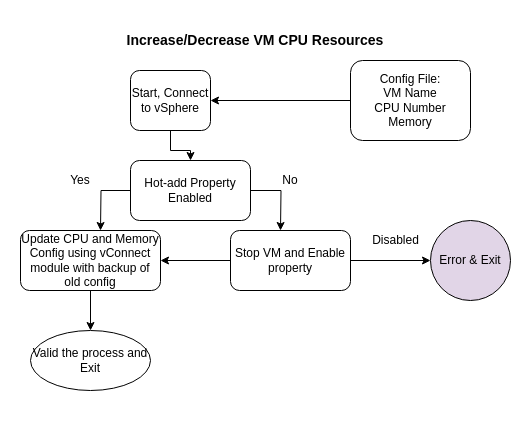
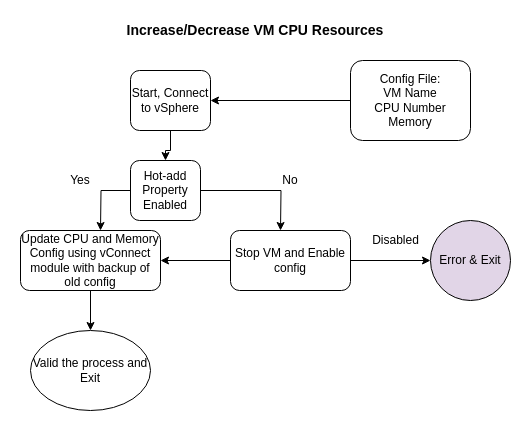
(256, 41) -> (256, 31)
(191, 191) -> (166, 191)
(291, 261) -> (291, 261)
(91, 361) -> (91, 371)
